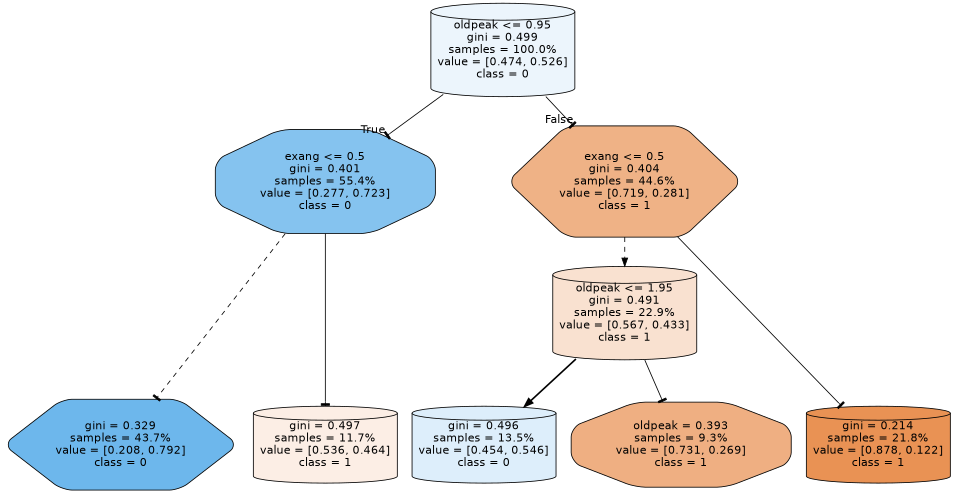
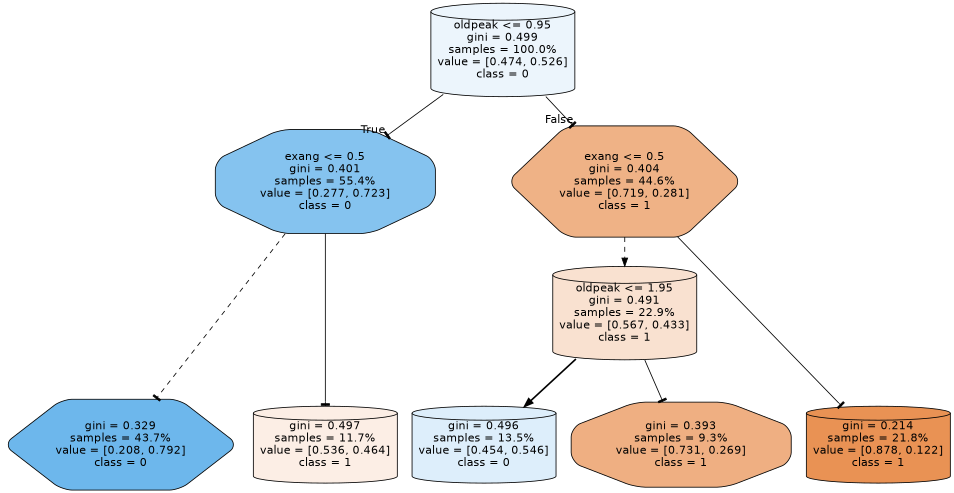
(681, 445) -> (681, 445)
